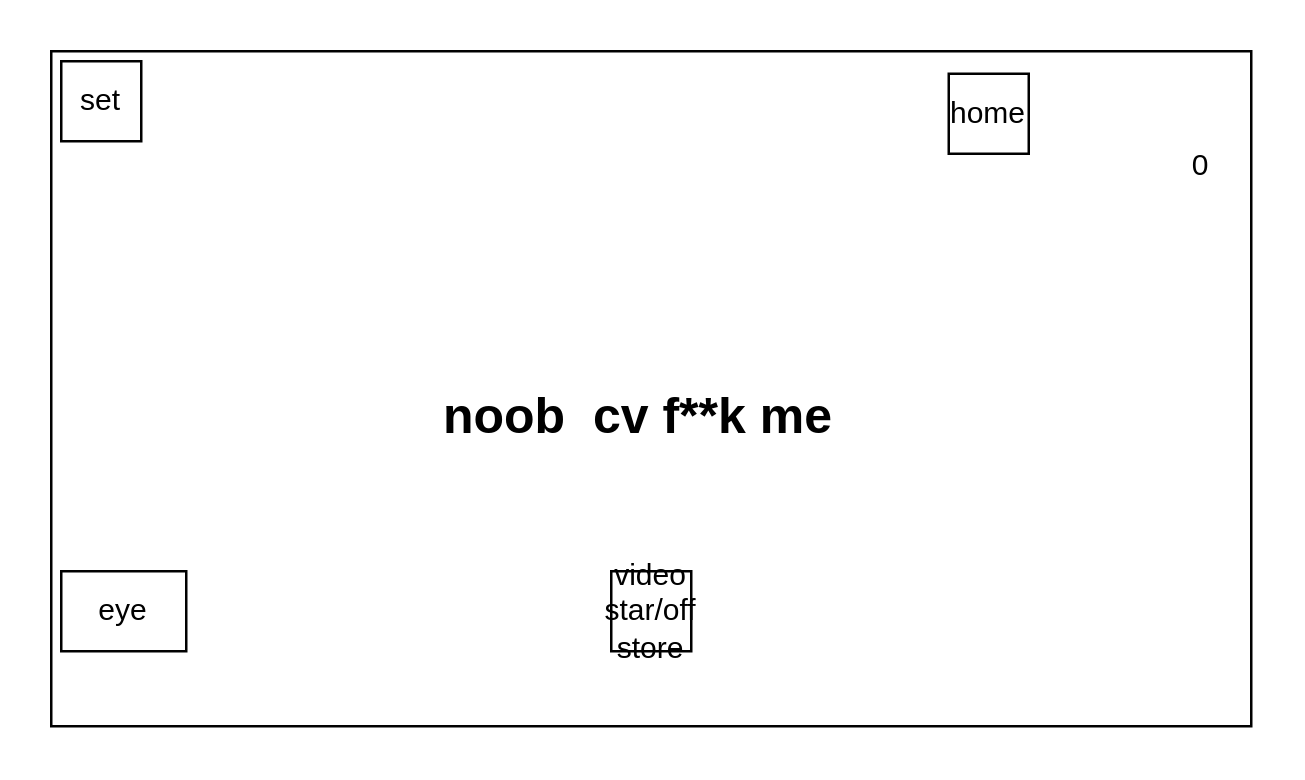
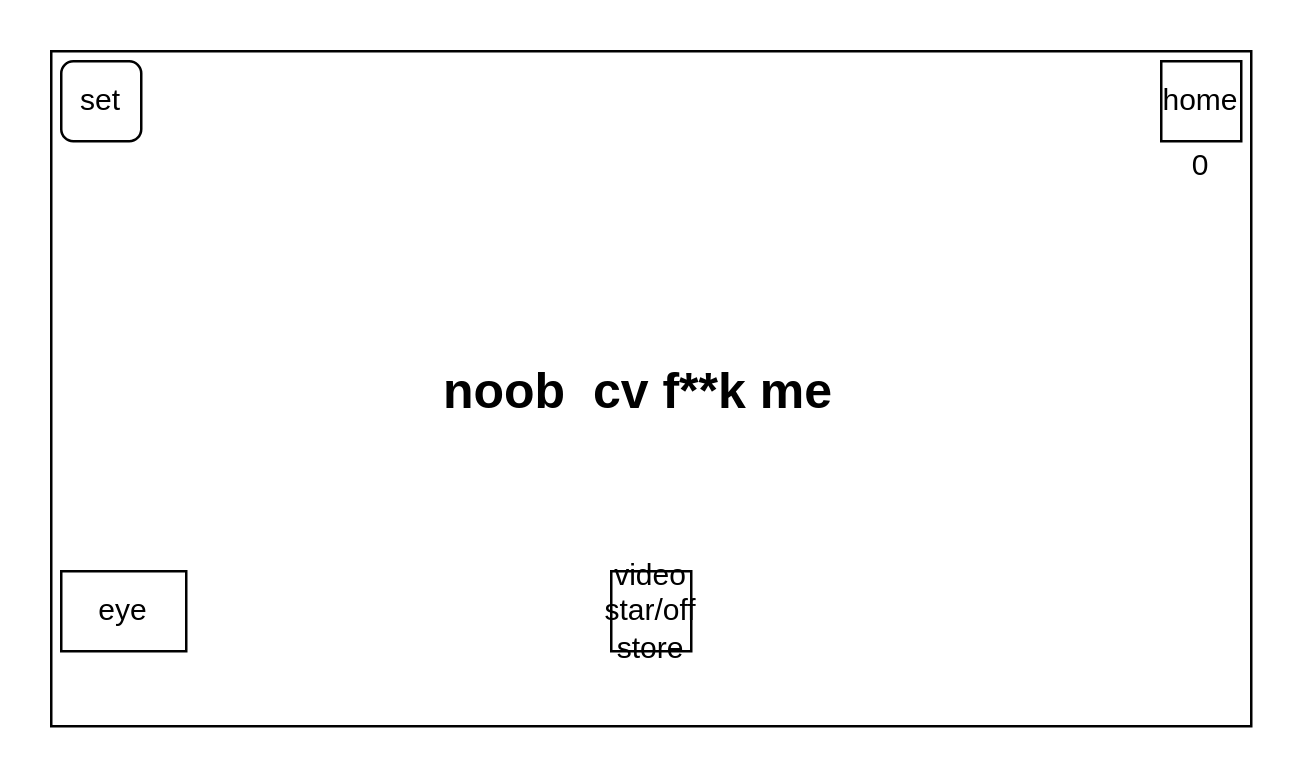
(101, 101) -> (101, 101)
(989, 114) -> (1201, 101)
(639, 414) -> (639, 389)
